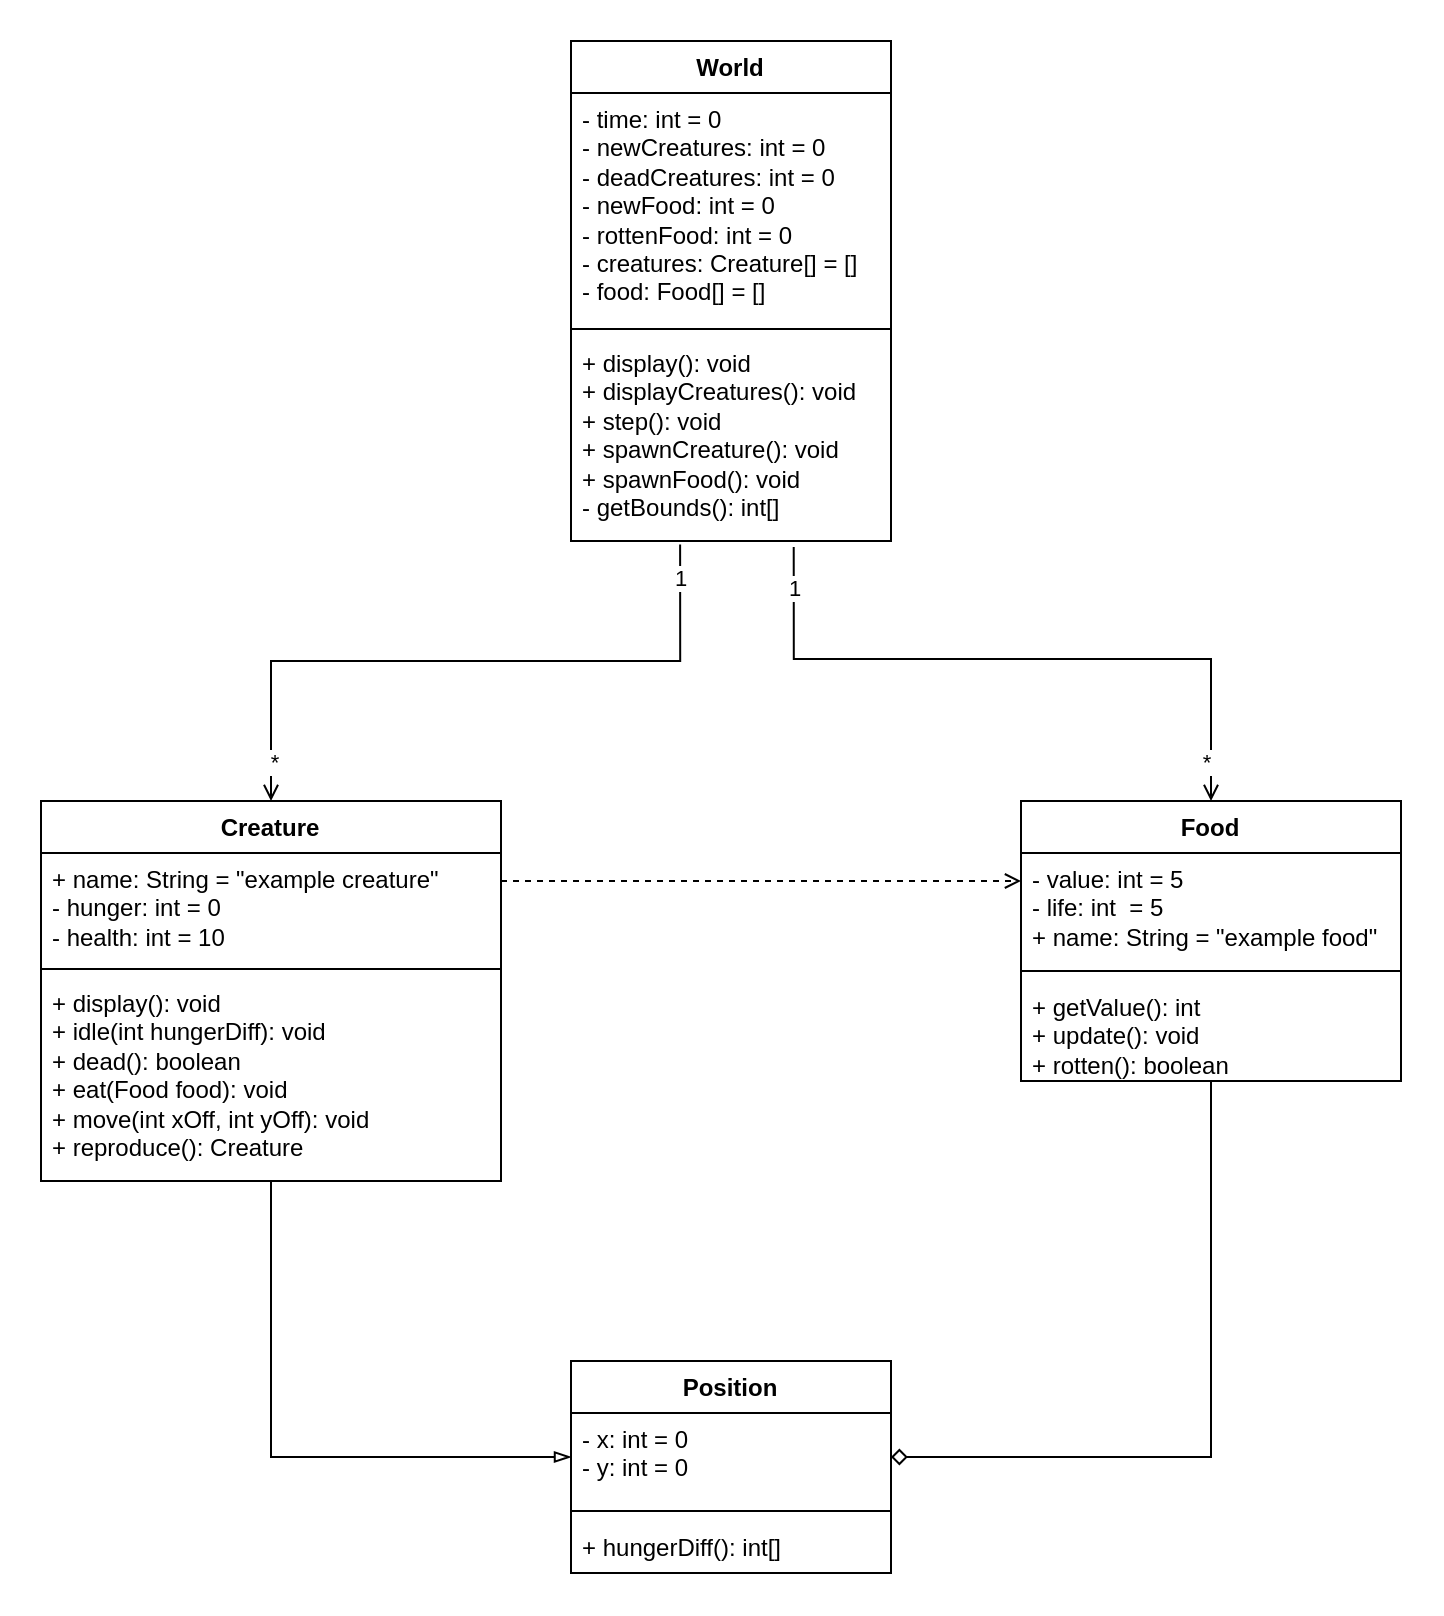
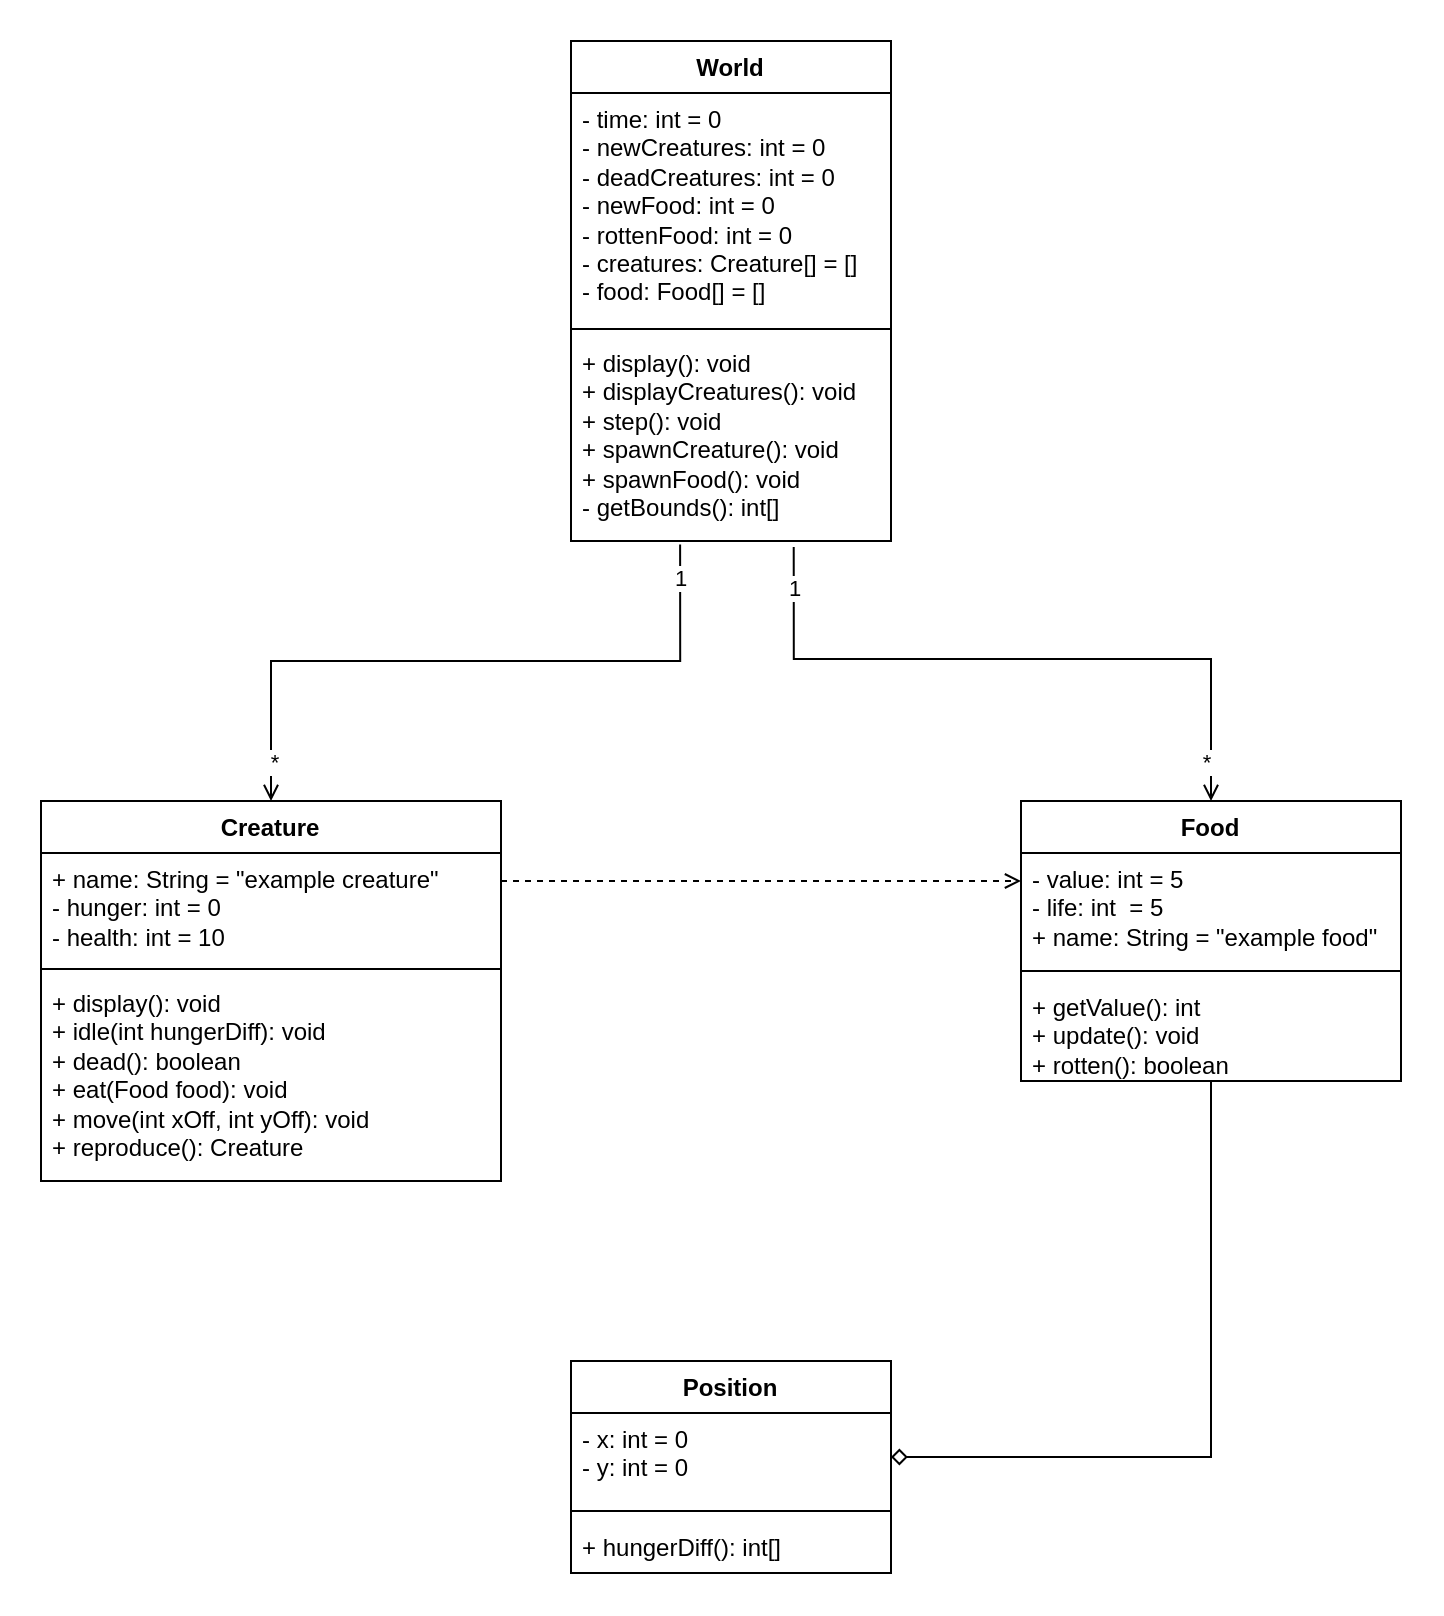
(276, 1457) -> none
